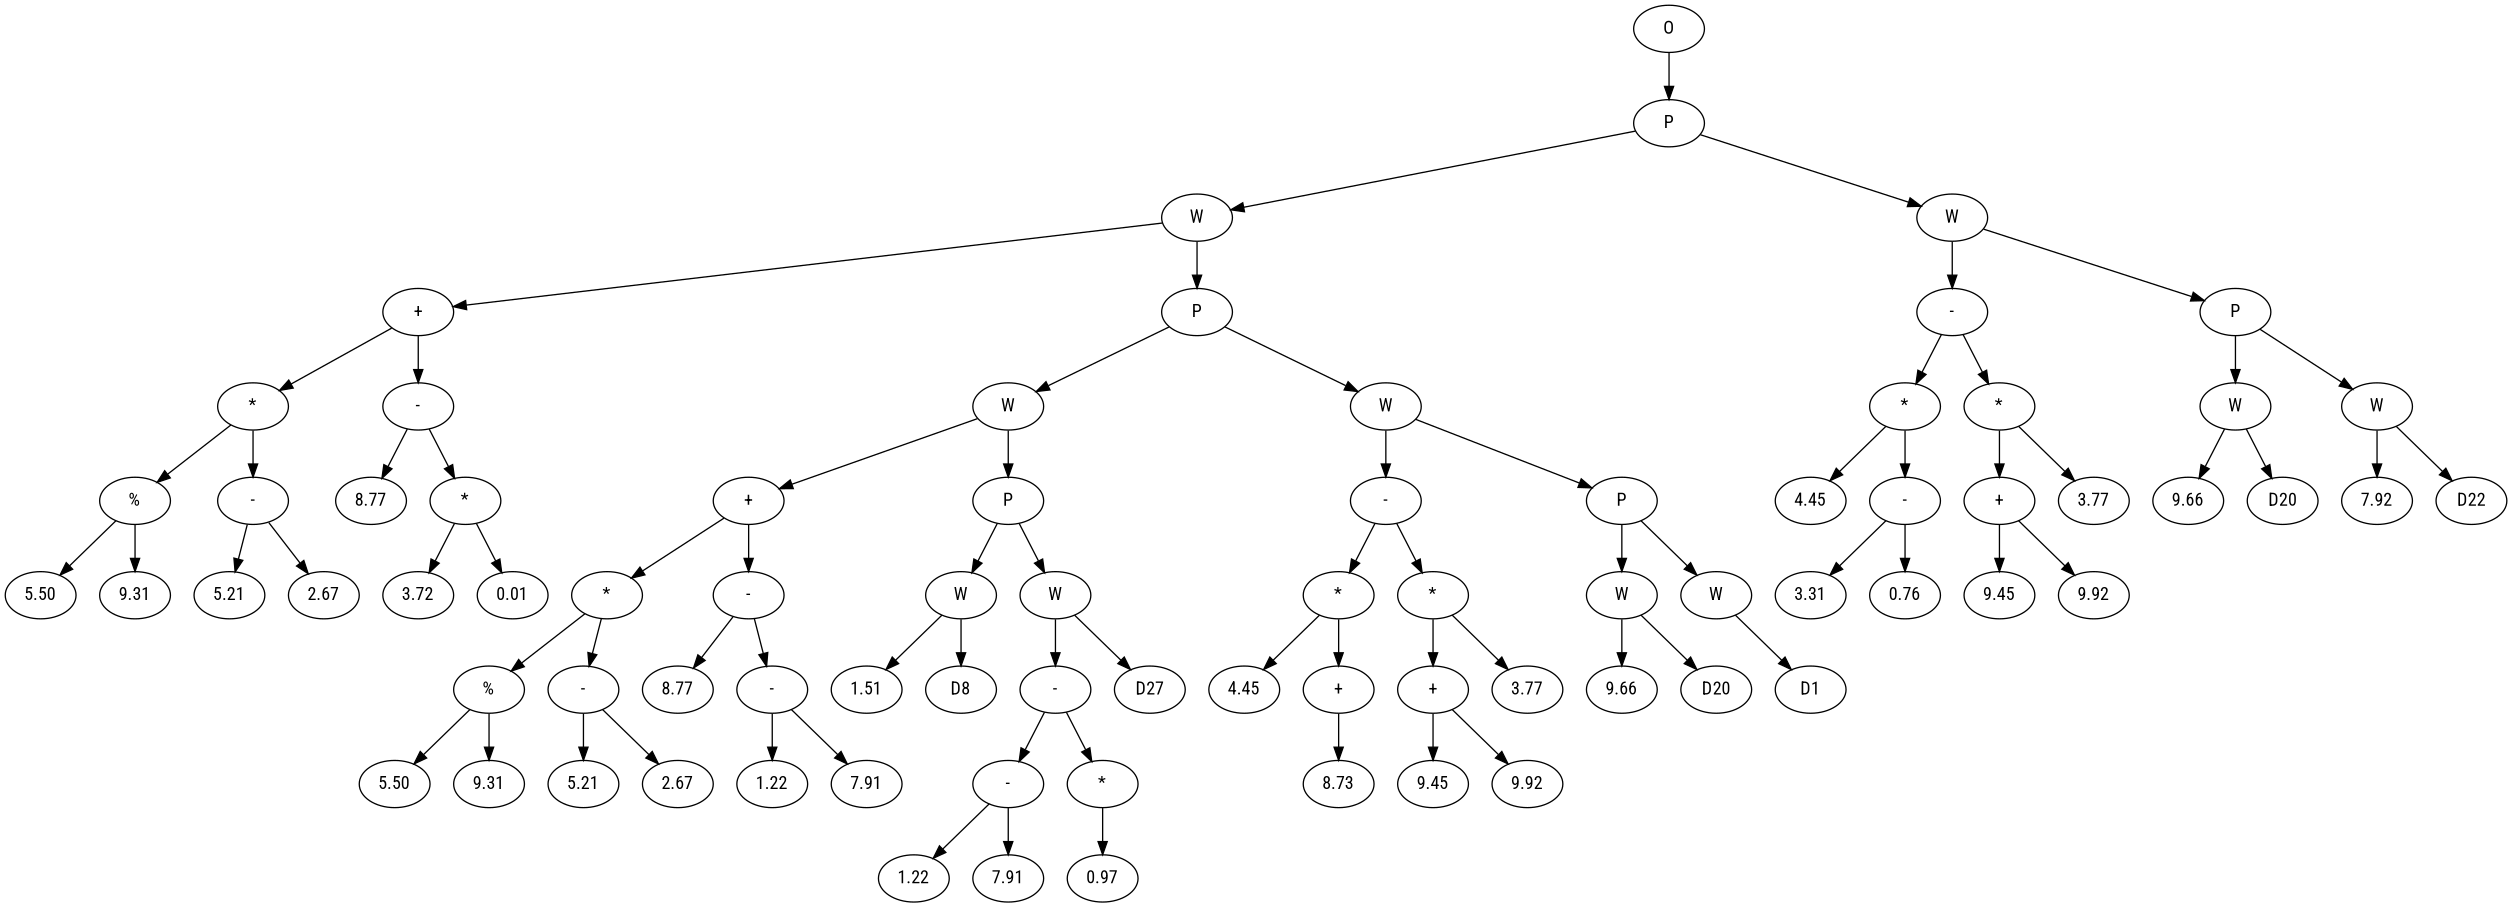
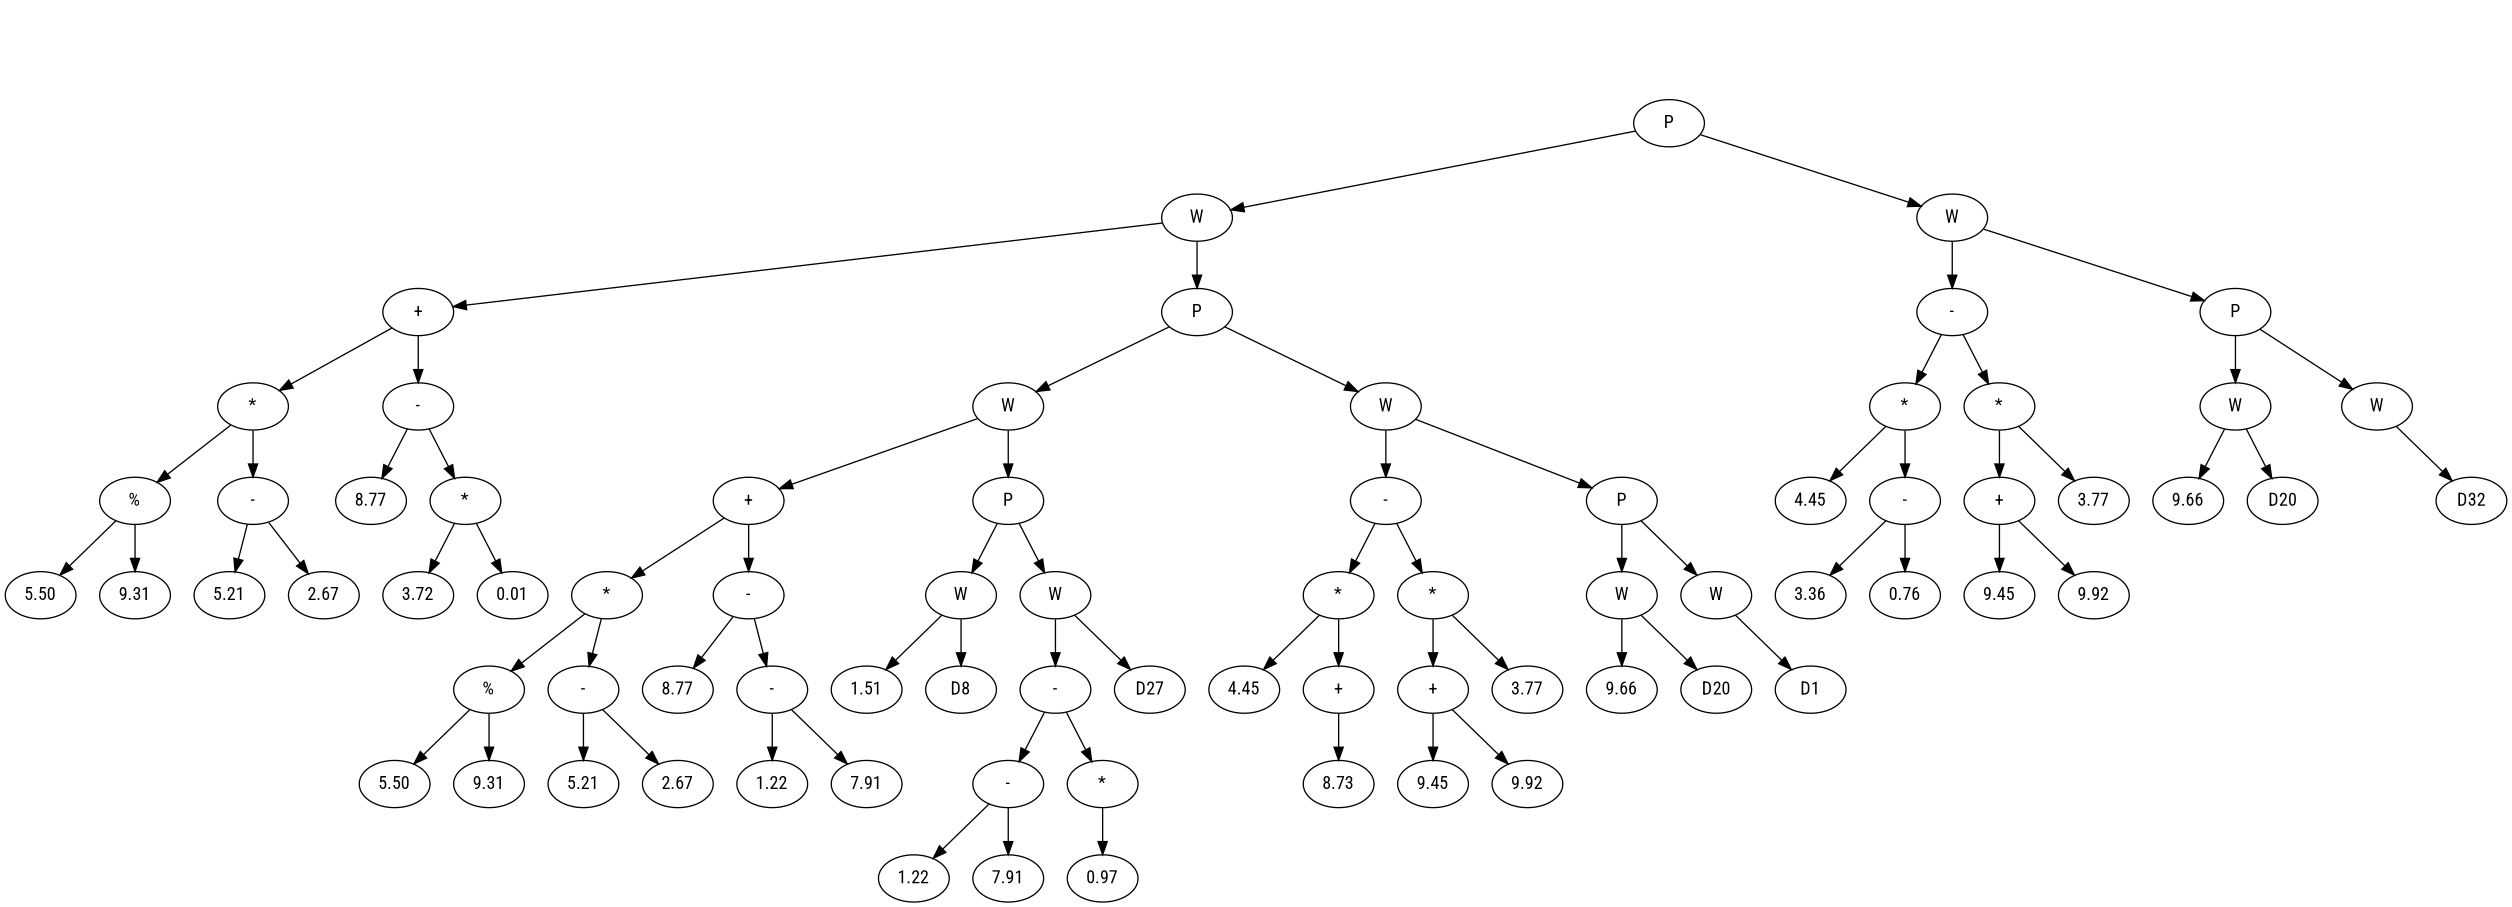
(1669, 29) -> none
(2377, 501) -> none
(2471, 501) -> (2471, 501)
(1811, 595) -> (1811, 595)
